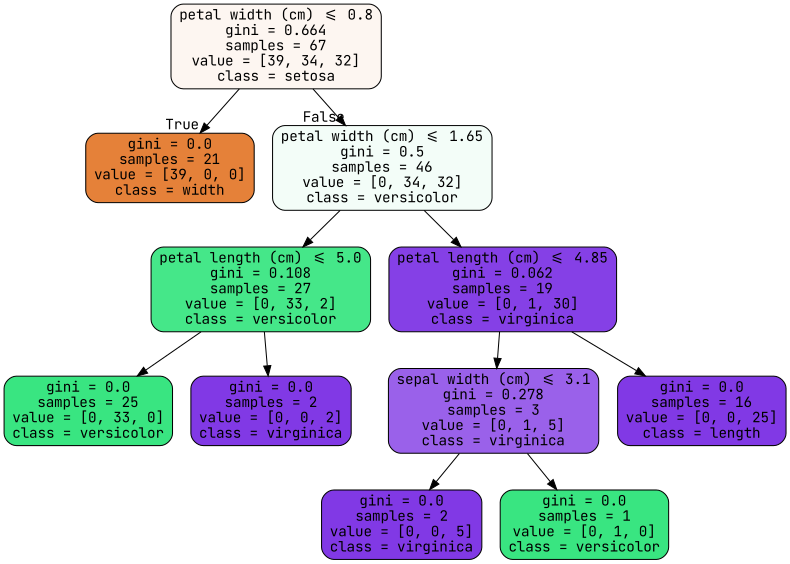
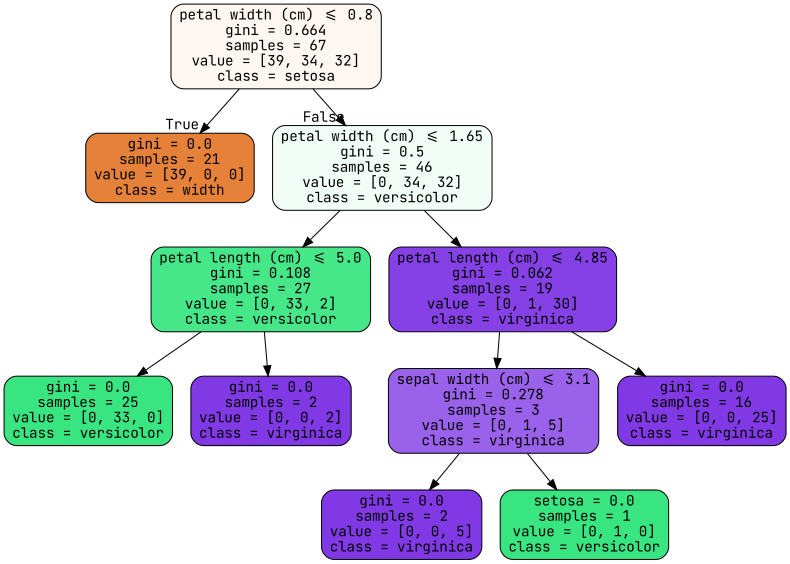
(702, 411) -> (702, 411)
(584, 525) -> (584, 525)
